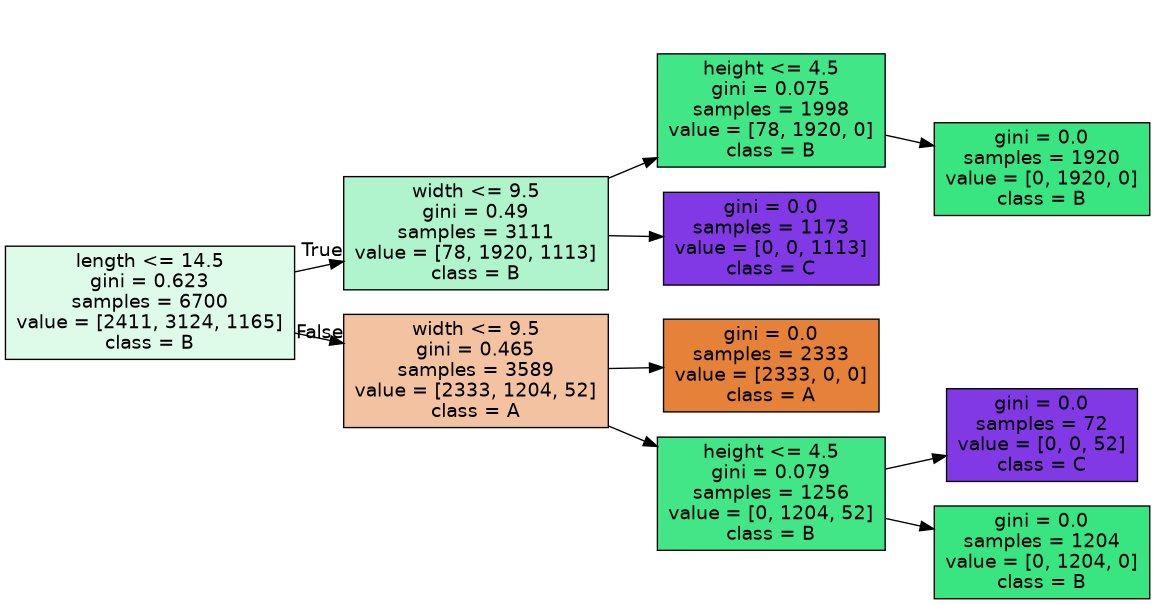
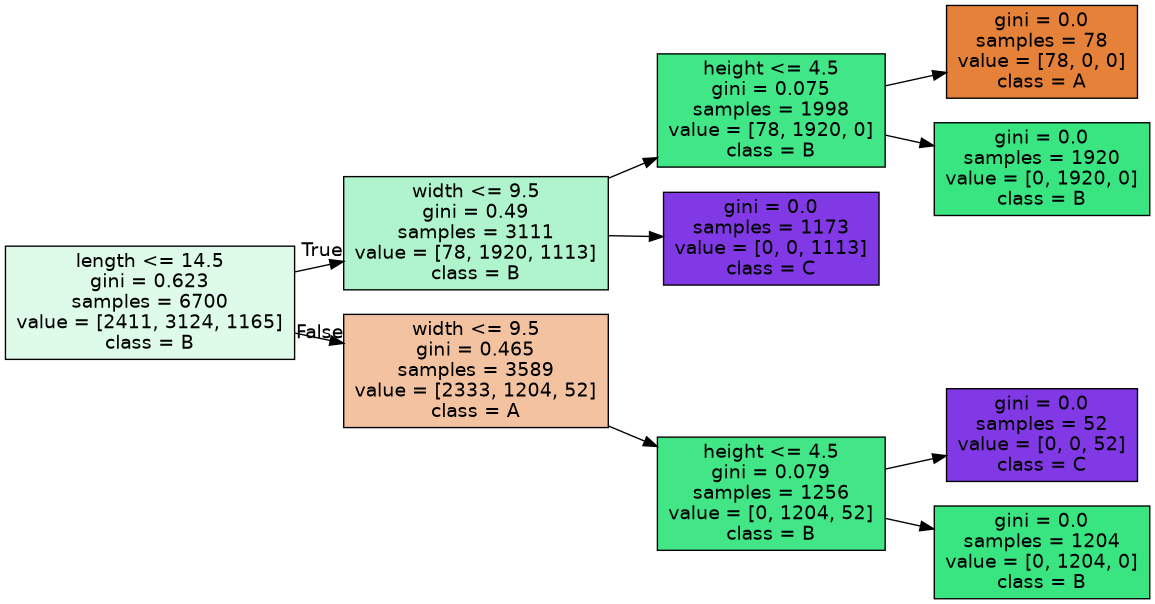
none -> (1042, 52)
(771, 366) -> none
(1042, 435) -> (1042, 435)
